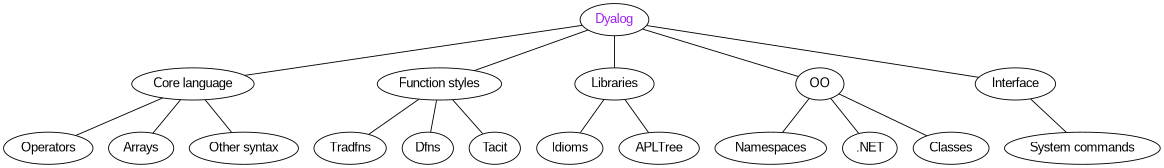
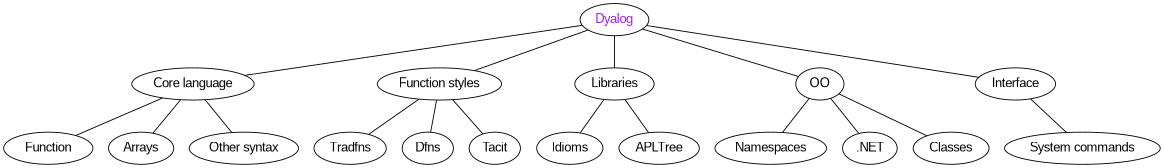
(48, 148) -> (48, 148)
